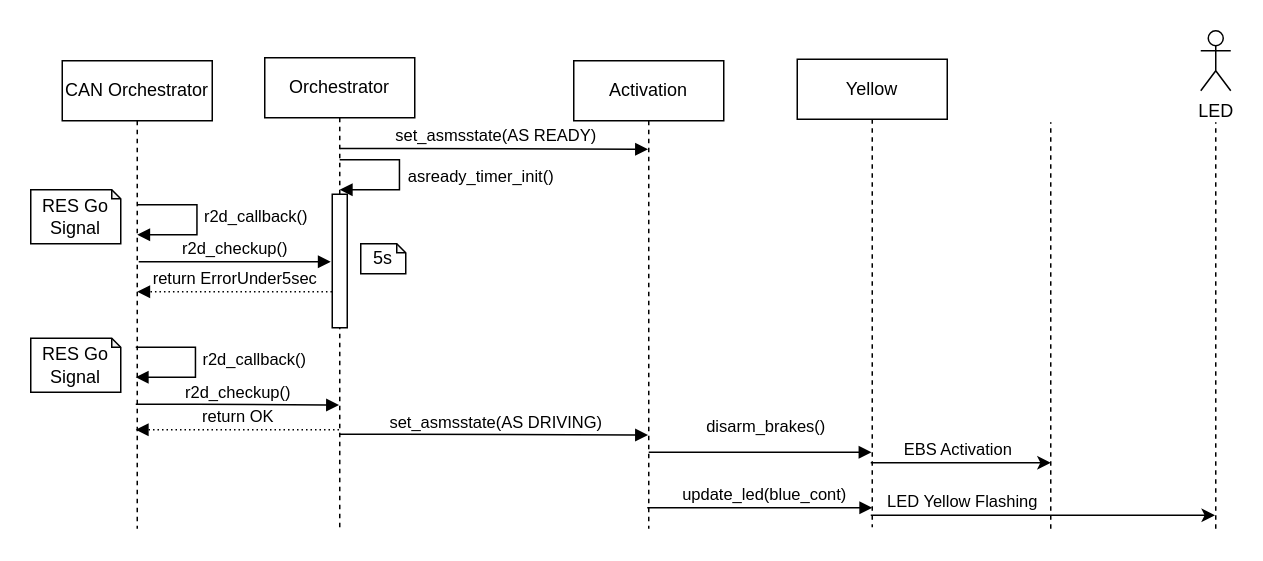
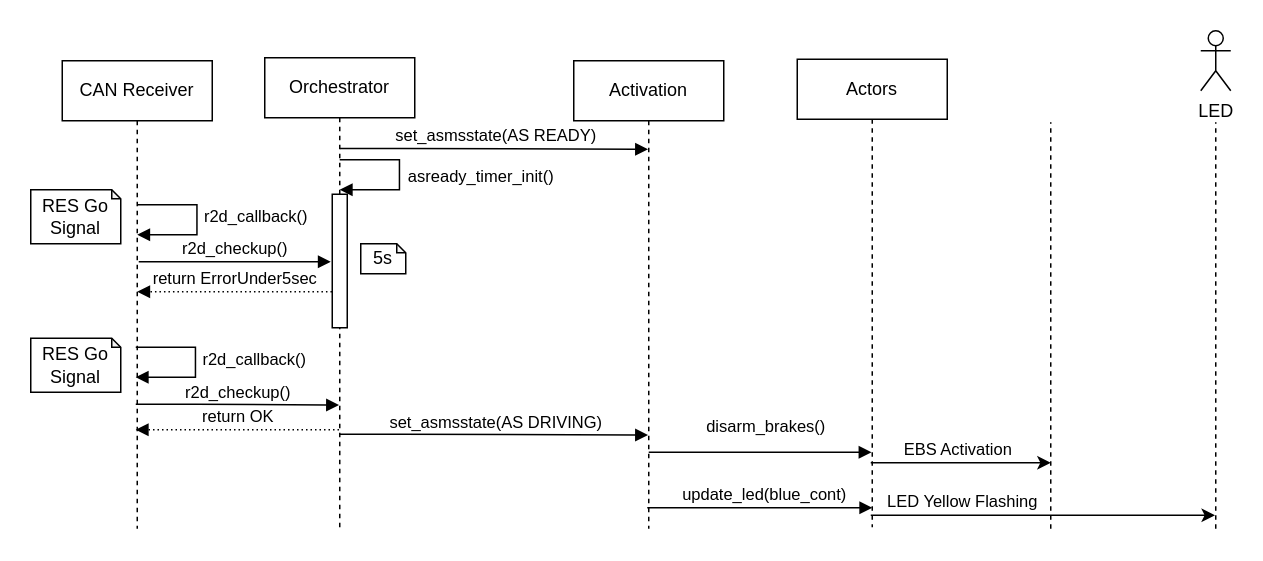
(872, 89) -> (872, 89)
(137, 91) -> (137, 91)
